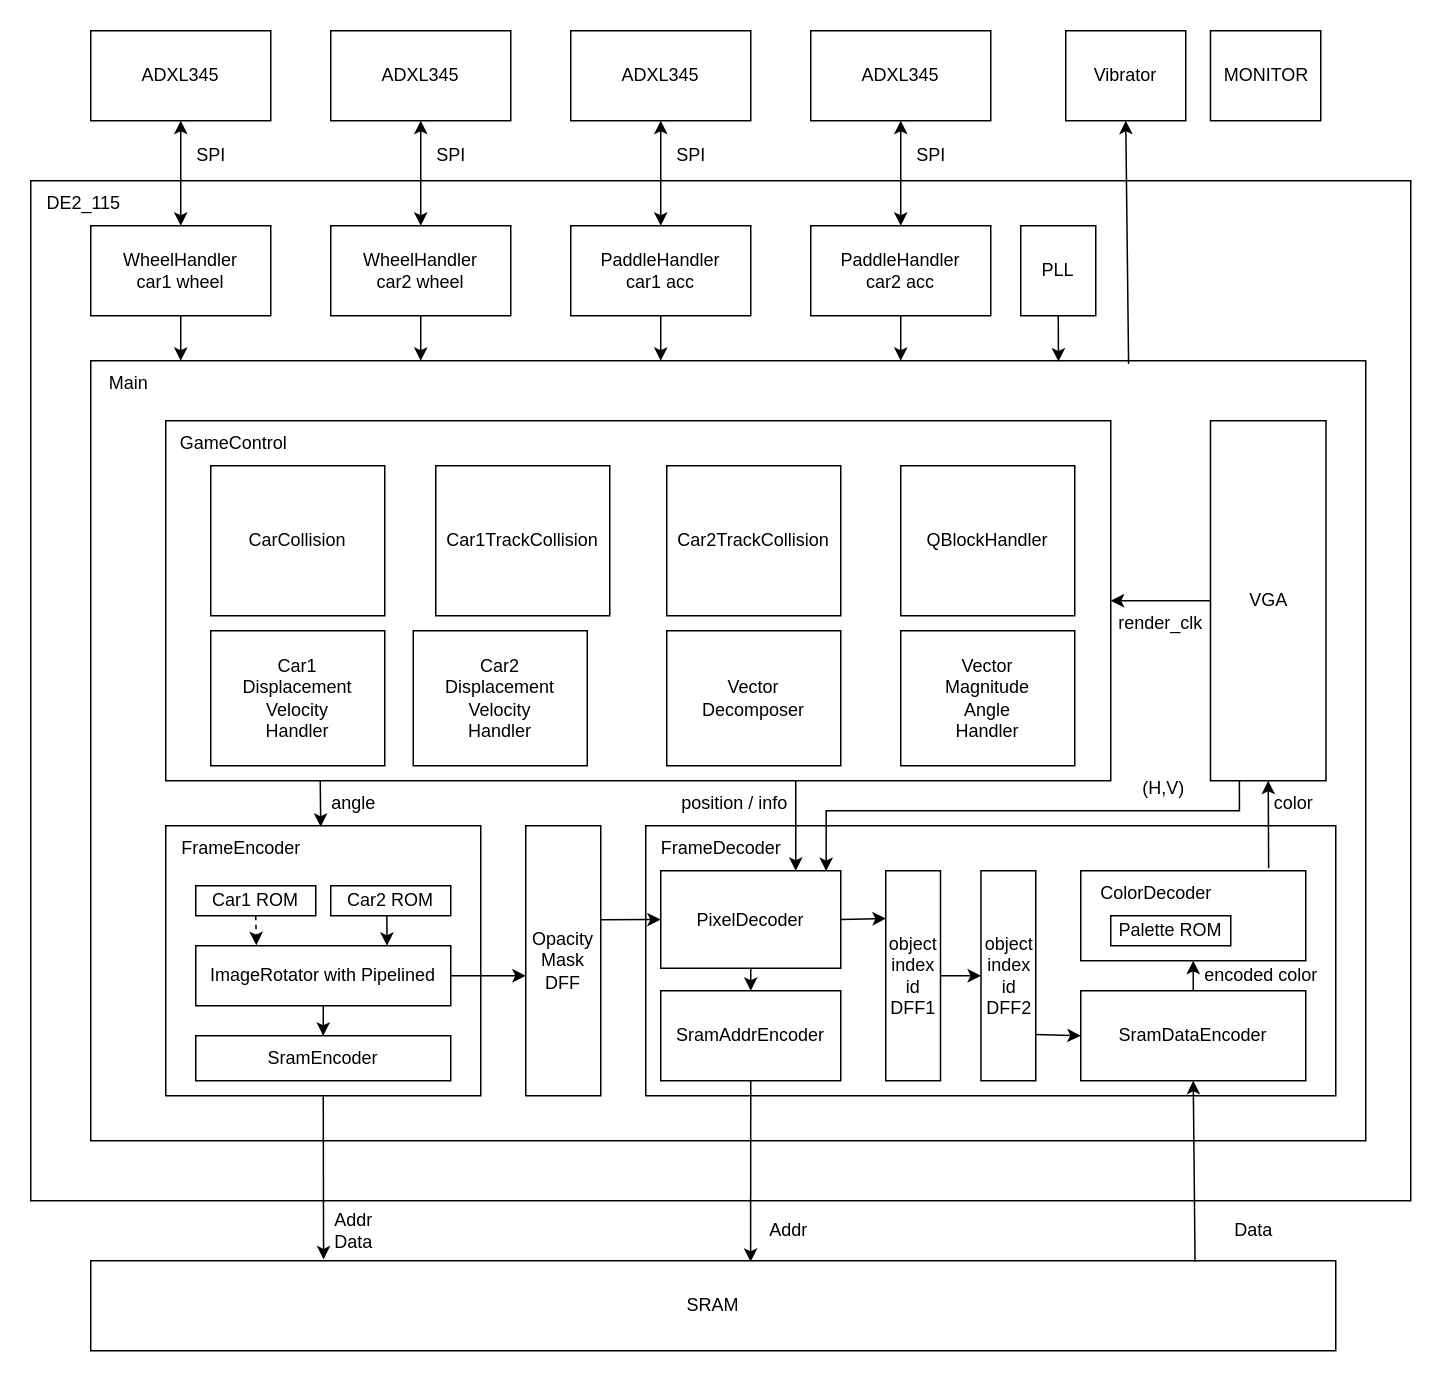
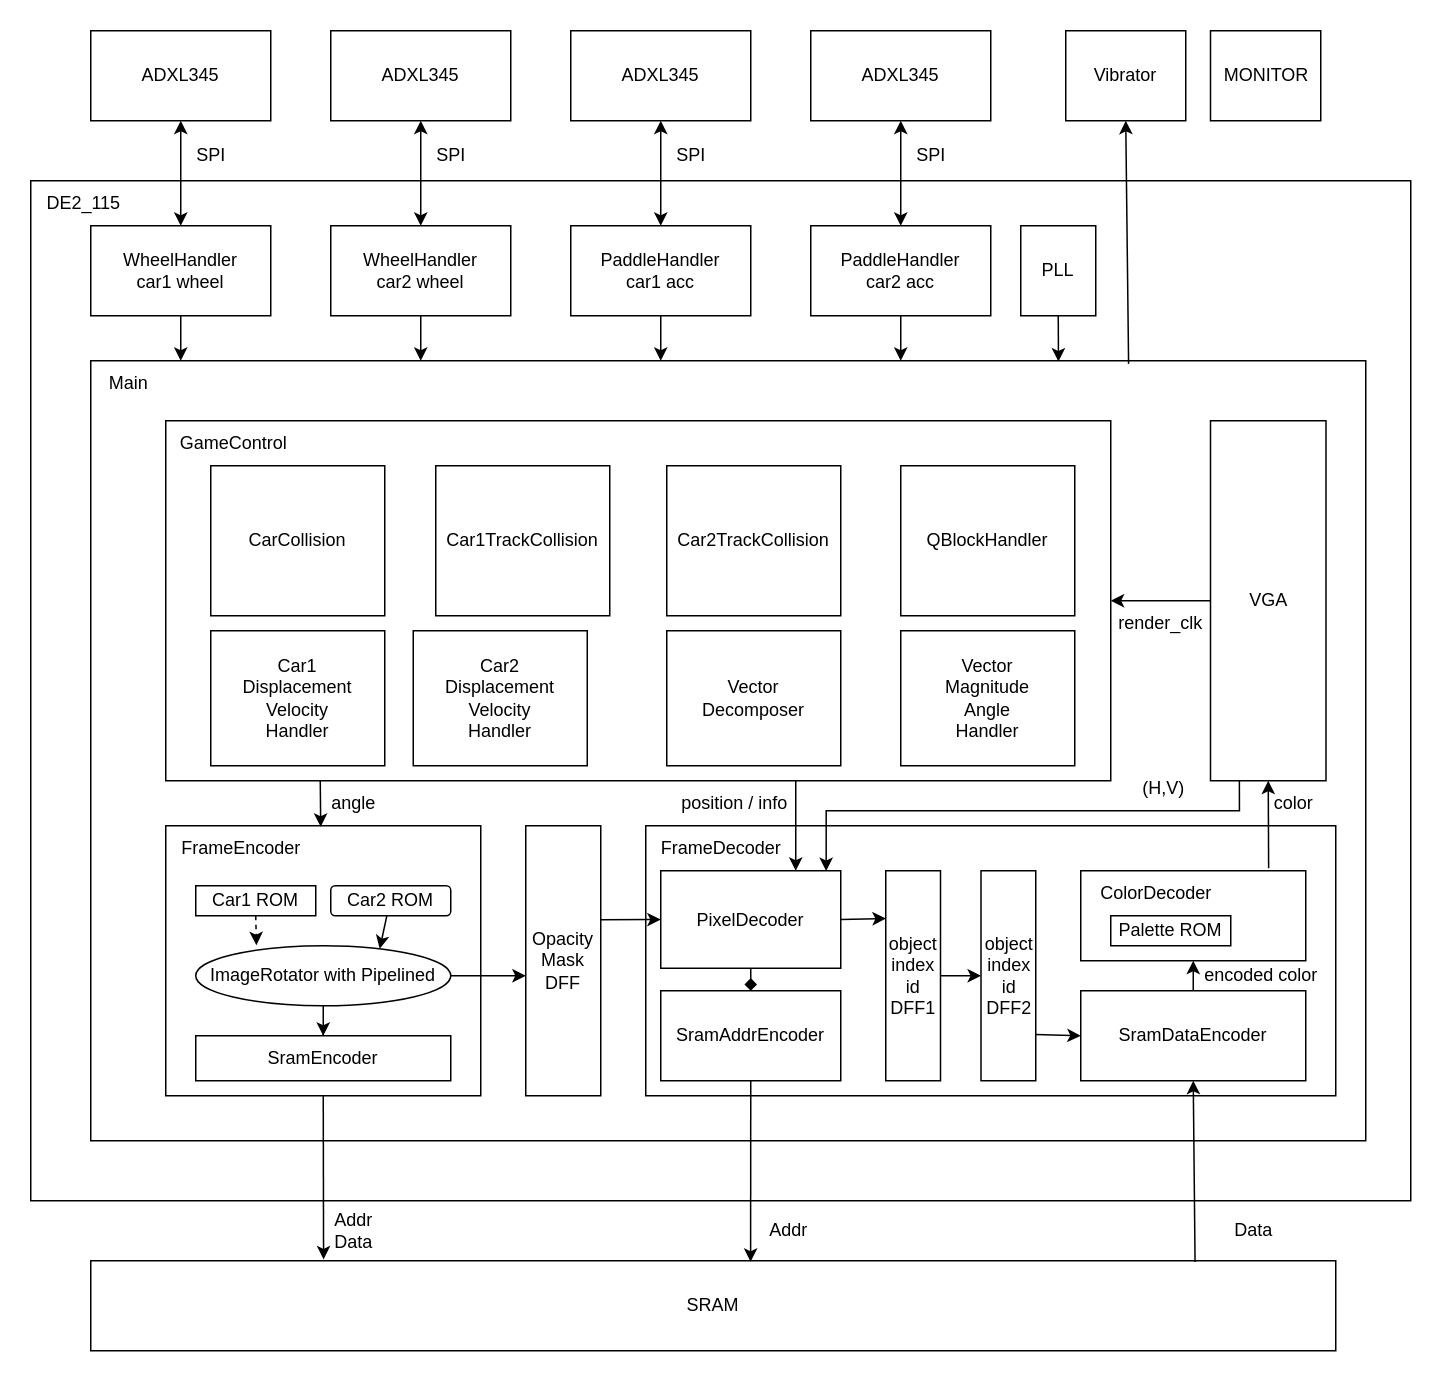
(391, 901) -> (391, 901)
(323, 976) -> (323, 976)
(751, 979) -> (751, 978)
